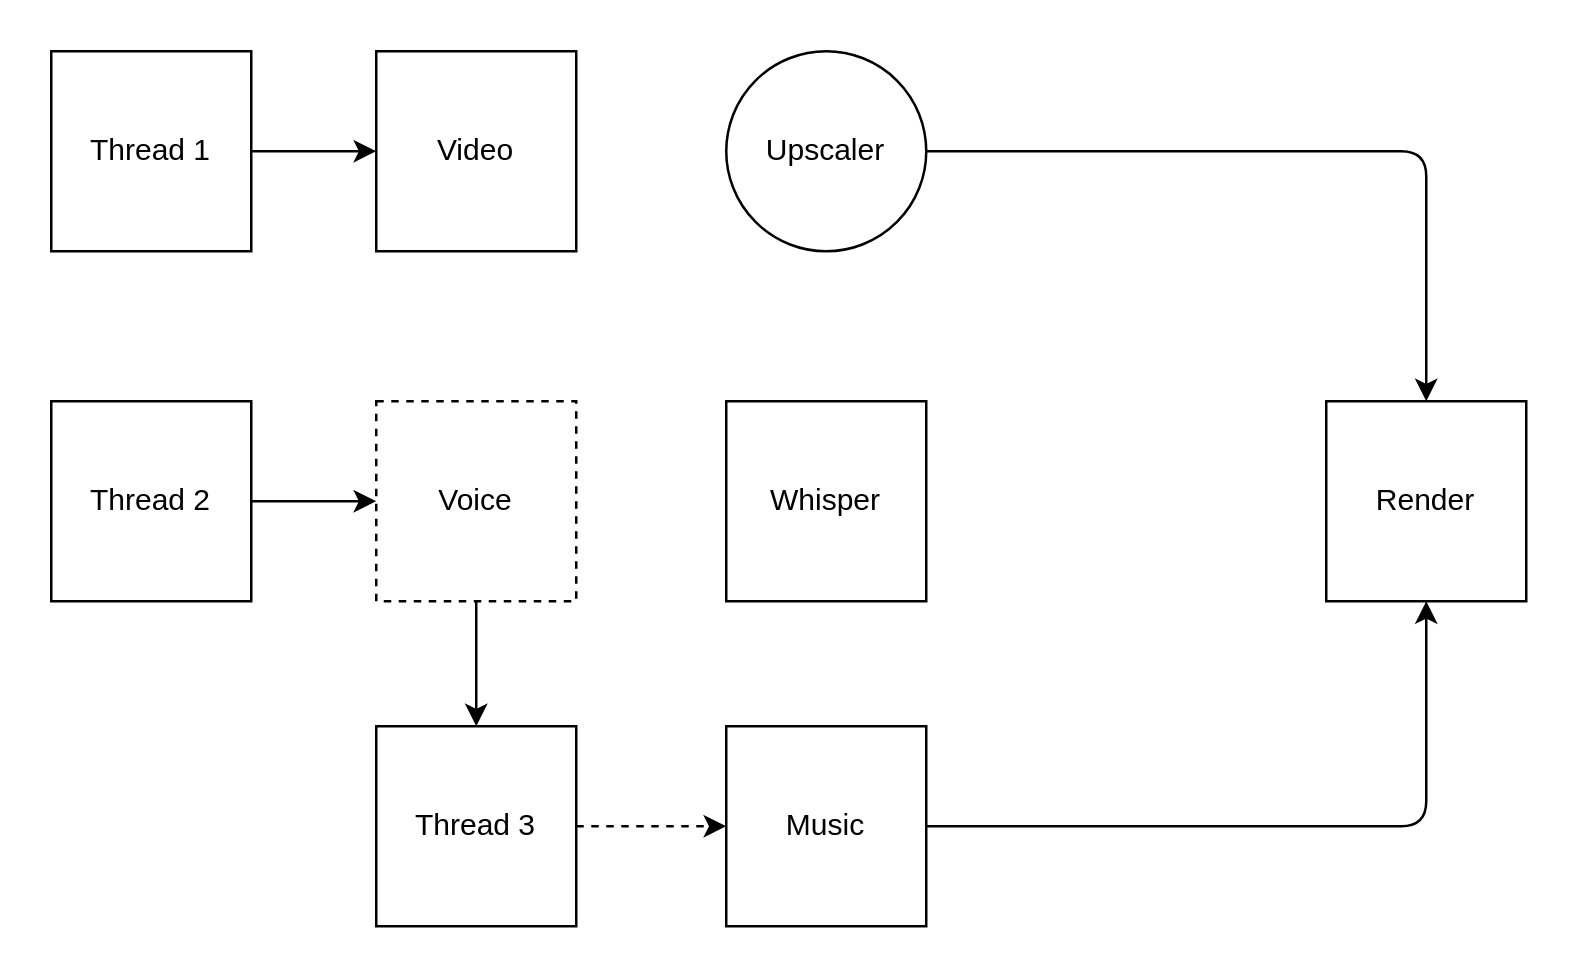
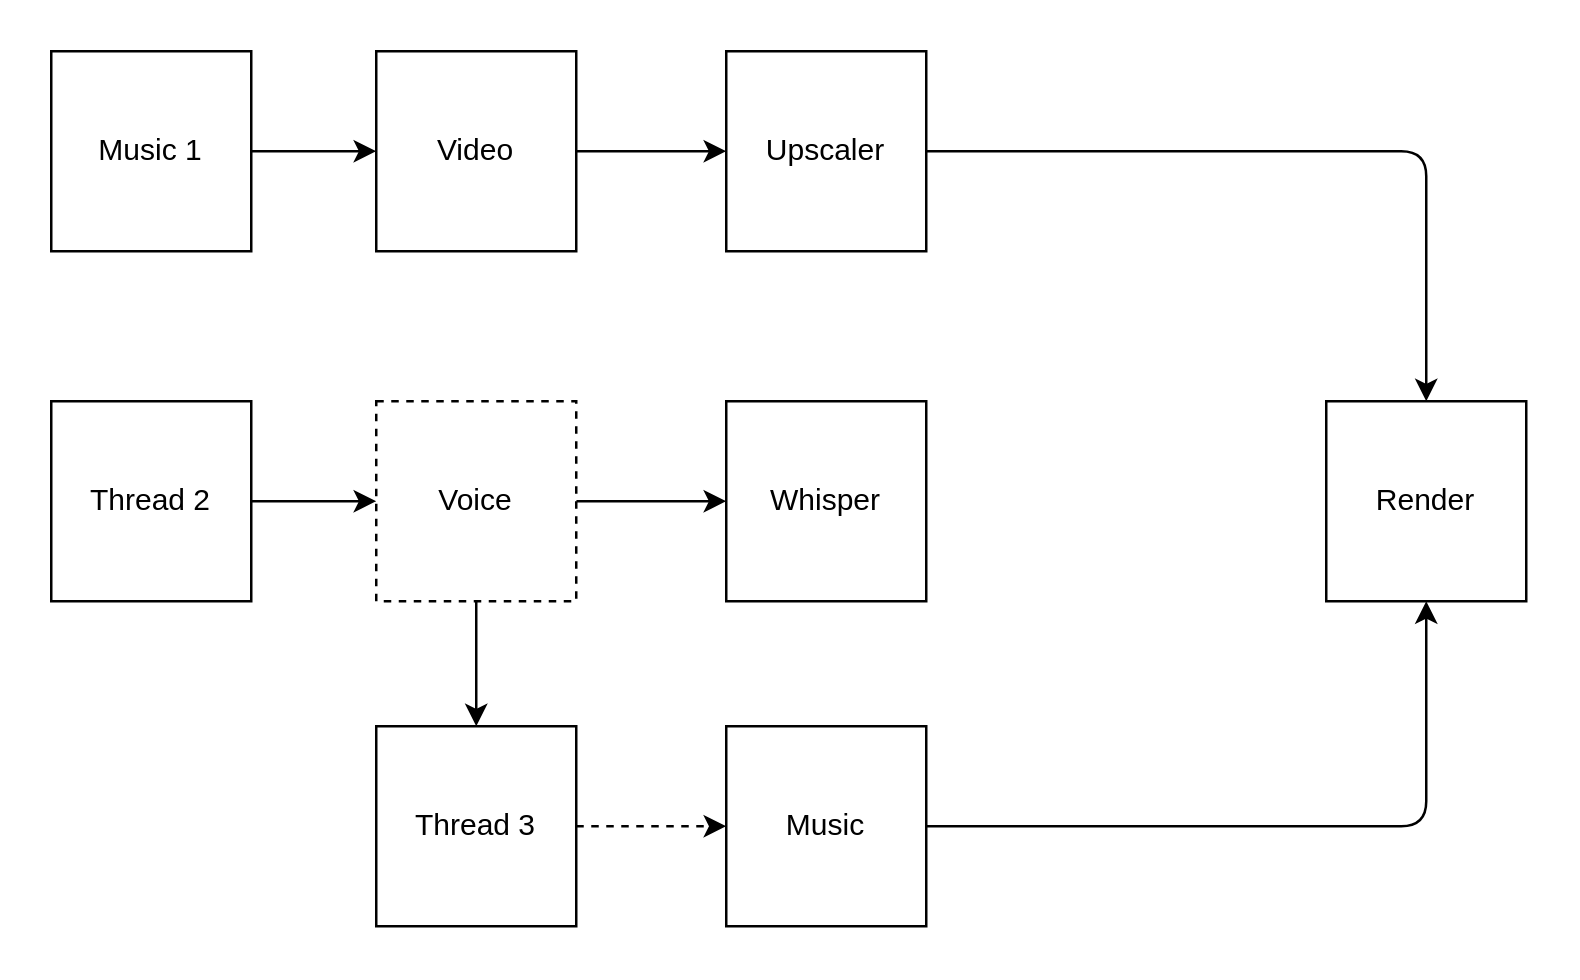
(151, 151) -> (151, 151)
none -> (643, 151)
(826, 151) -> (826, 151)
none -> (643, 501)
